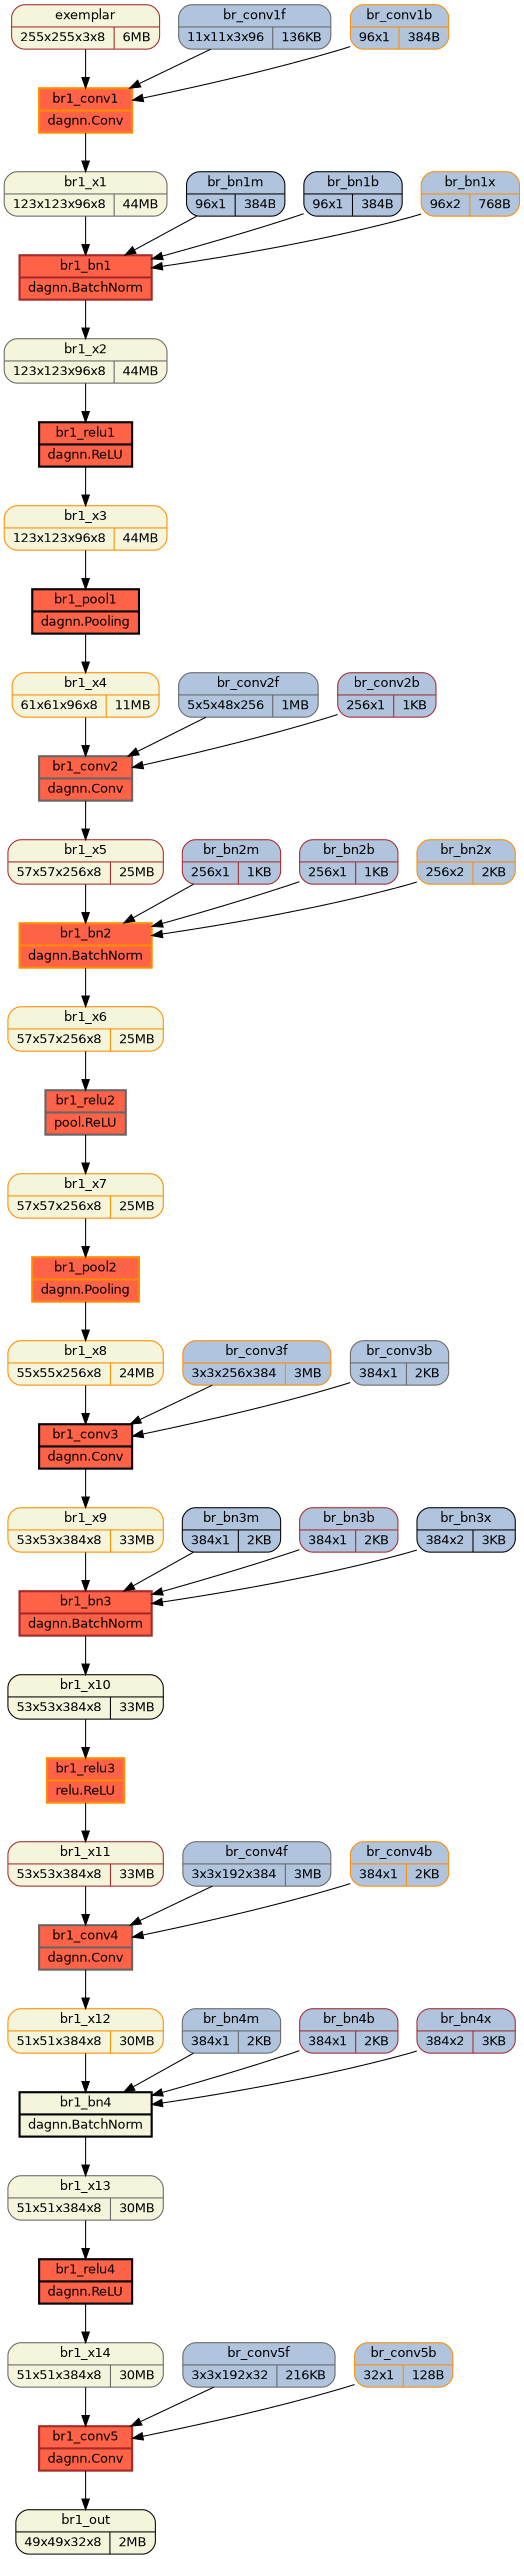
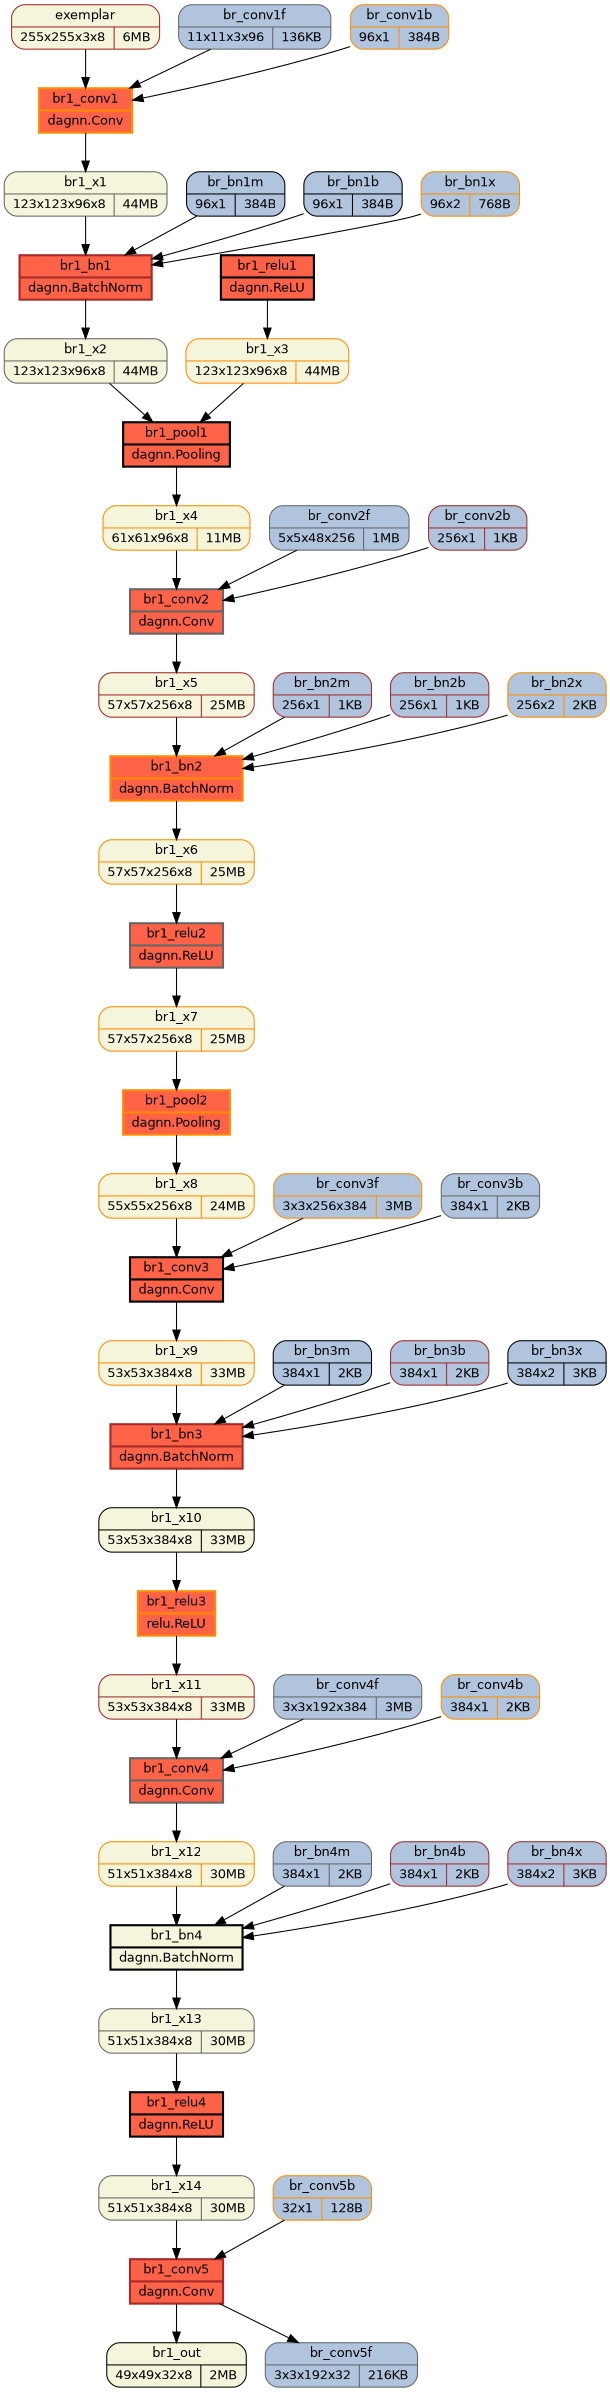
(86, 397) -> (127, 399)
(86, 1123) -> (177, 956)
(177, 2404) -> (254, 2321)
